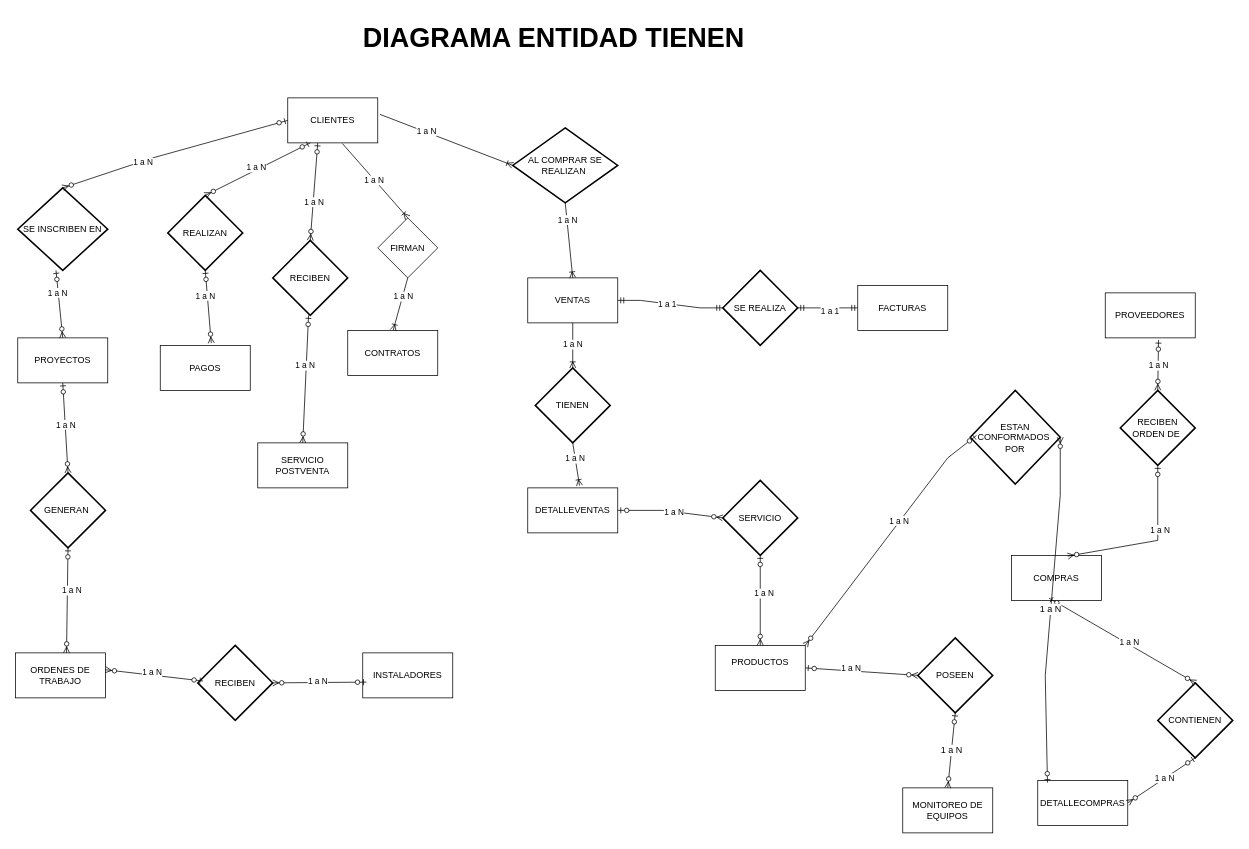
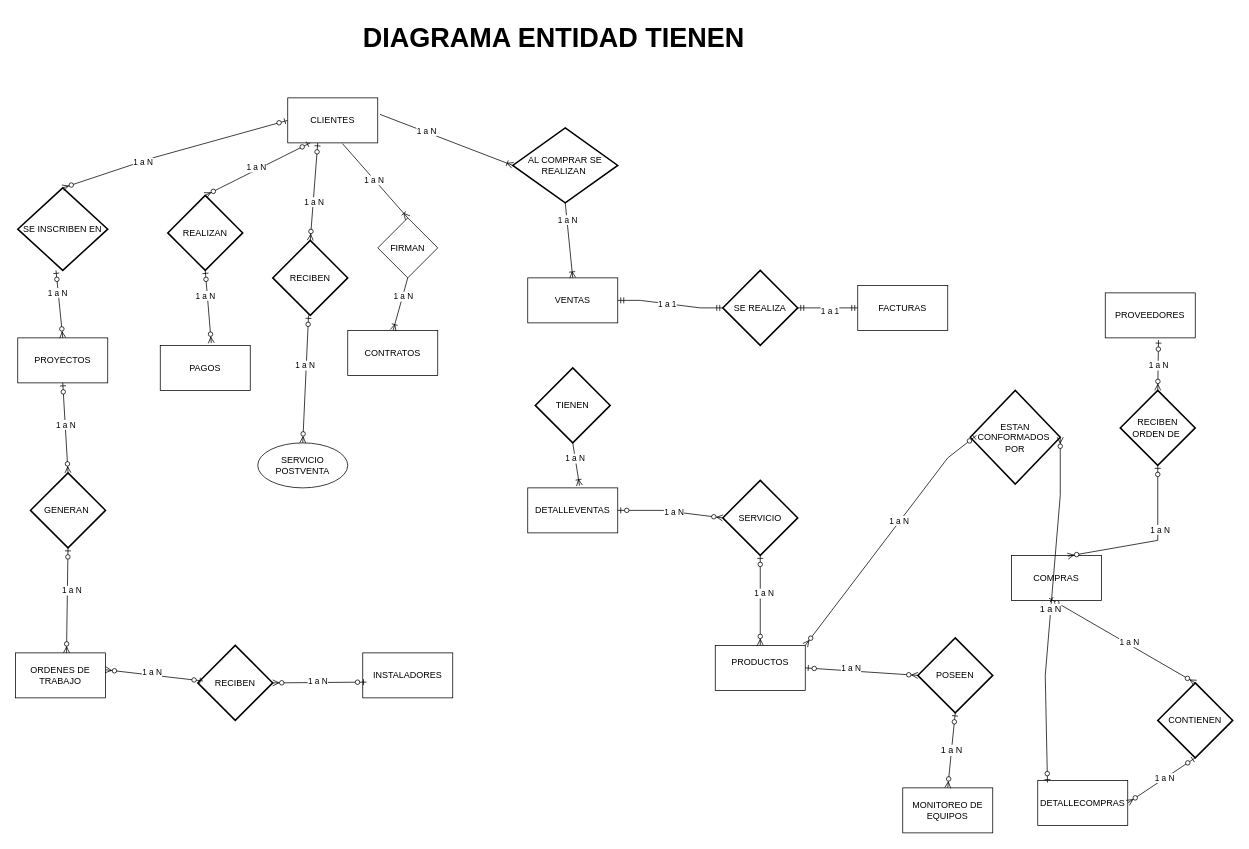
(573, 345) -> none
(303, 465) -> (303, 465)
